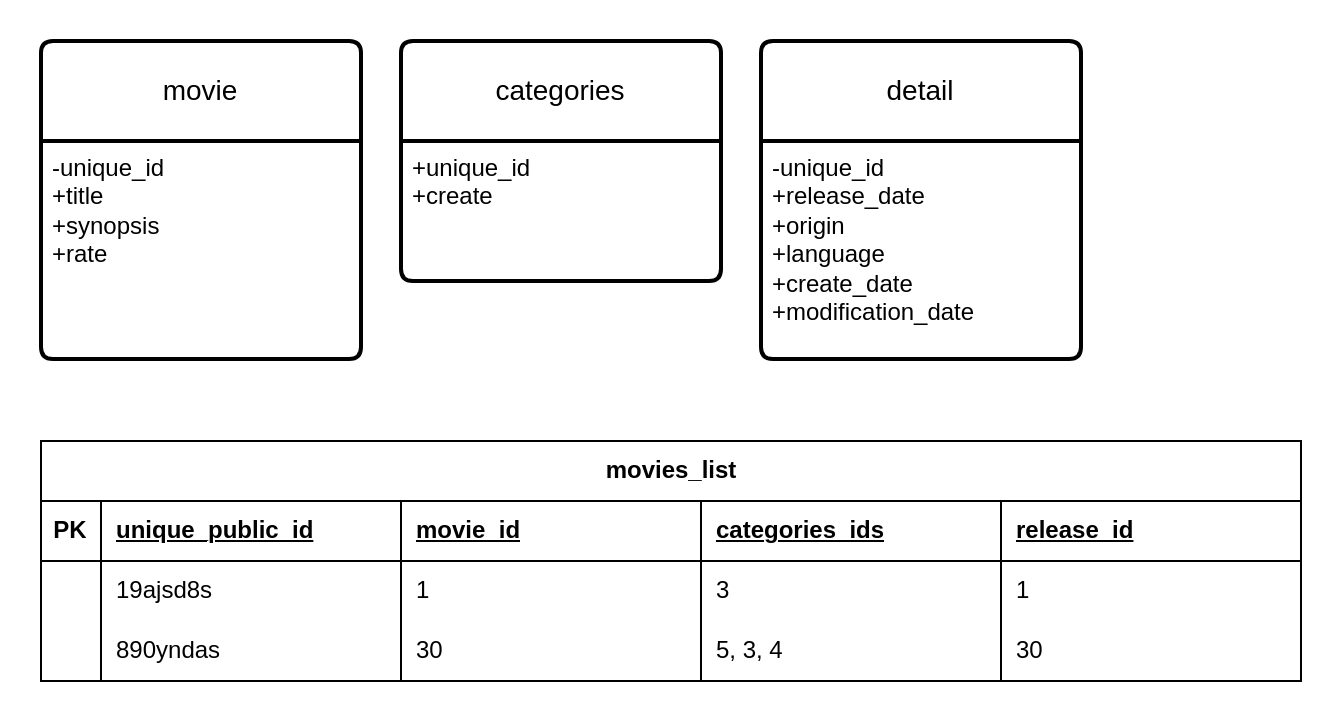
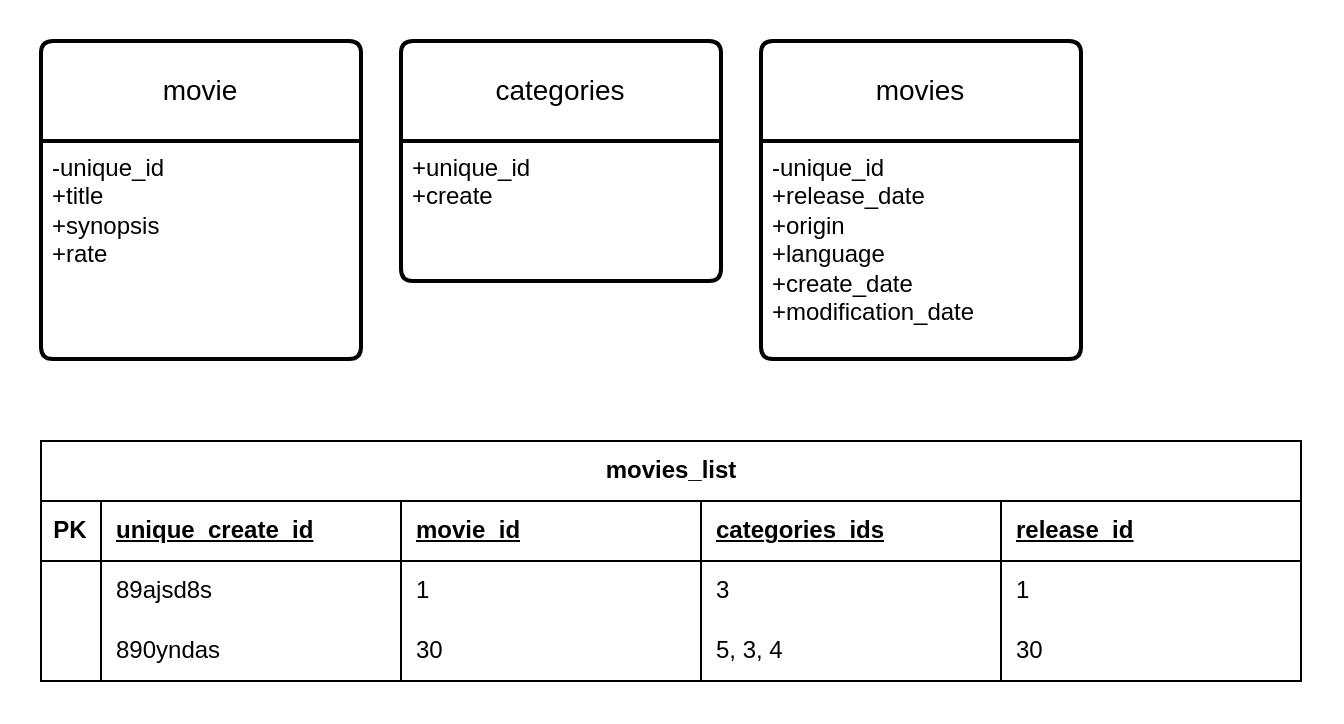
(921, 91) -> (921, 91)
(212, 531) -> (218, 531)
(171, 591) -> (171, 591)
